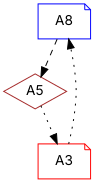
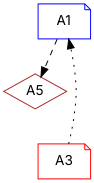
(64, 21) -> (64, 21)
(47, 120) -> none
